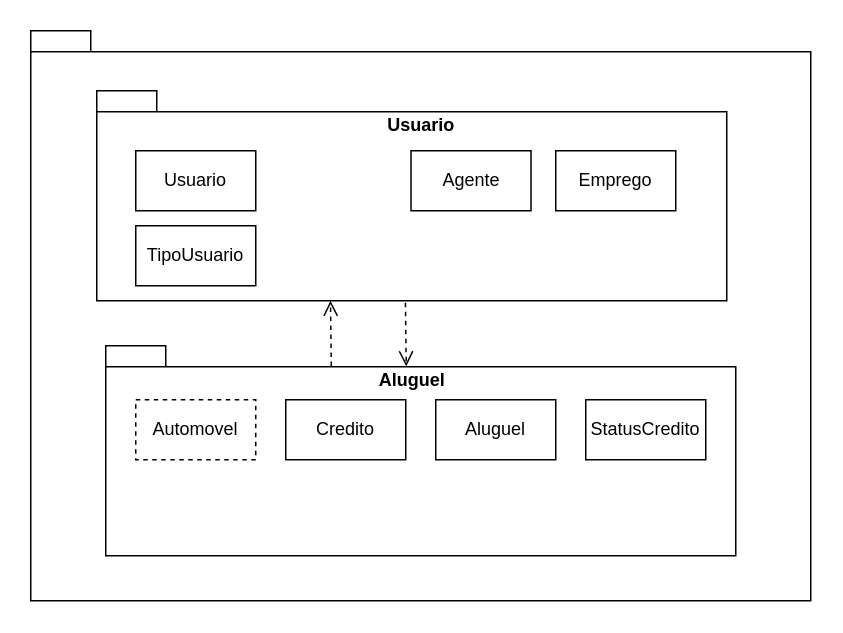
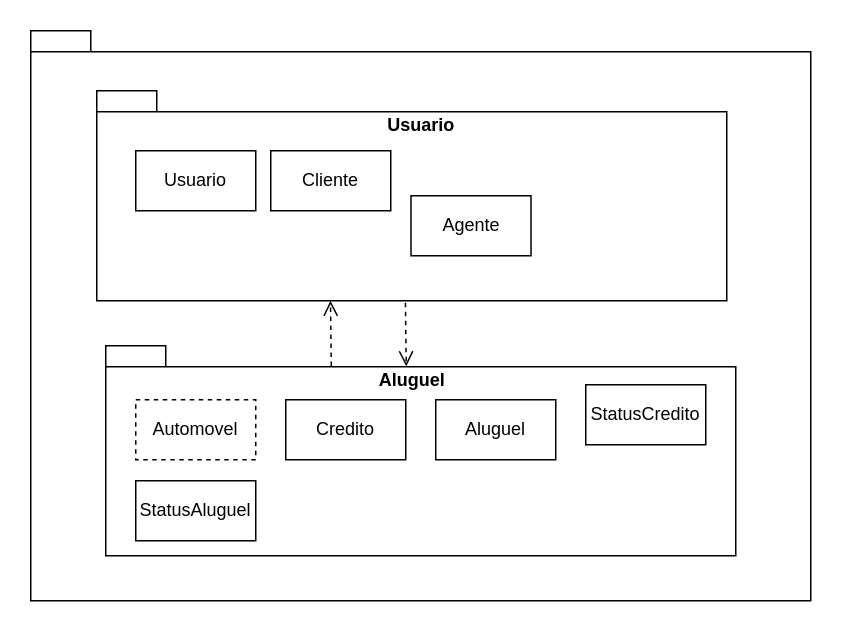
none -> (331, 181)
(471, 181) -> (471, 226)
(616, 181) -> none
(196, 256) -> none
(646, 430) -> (646, 415)
none -> (196, 511)
